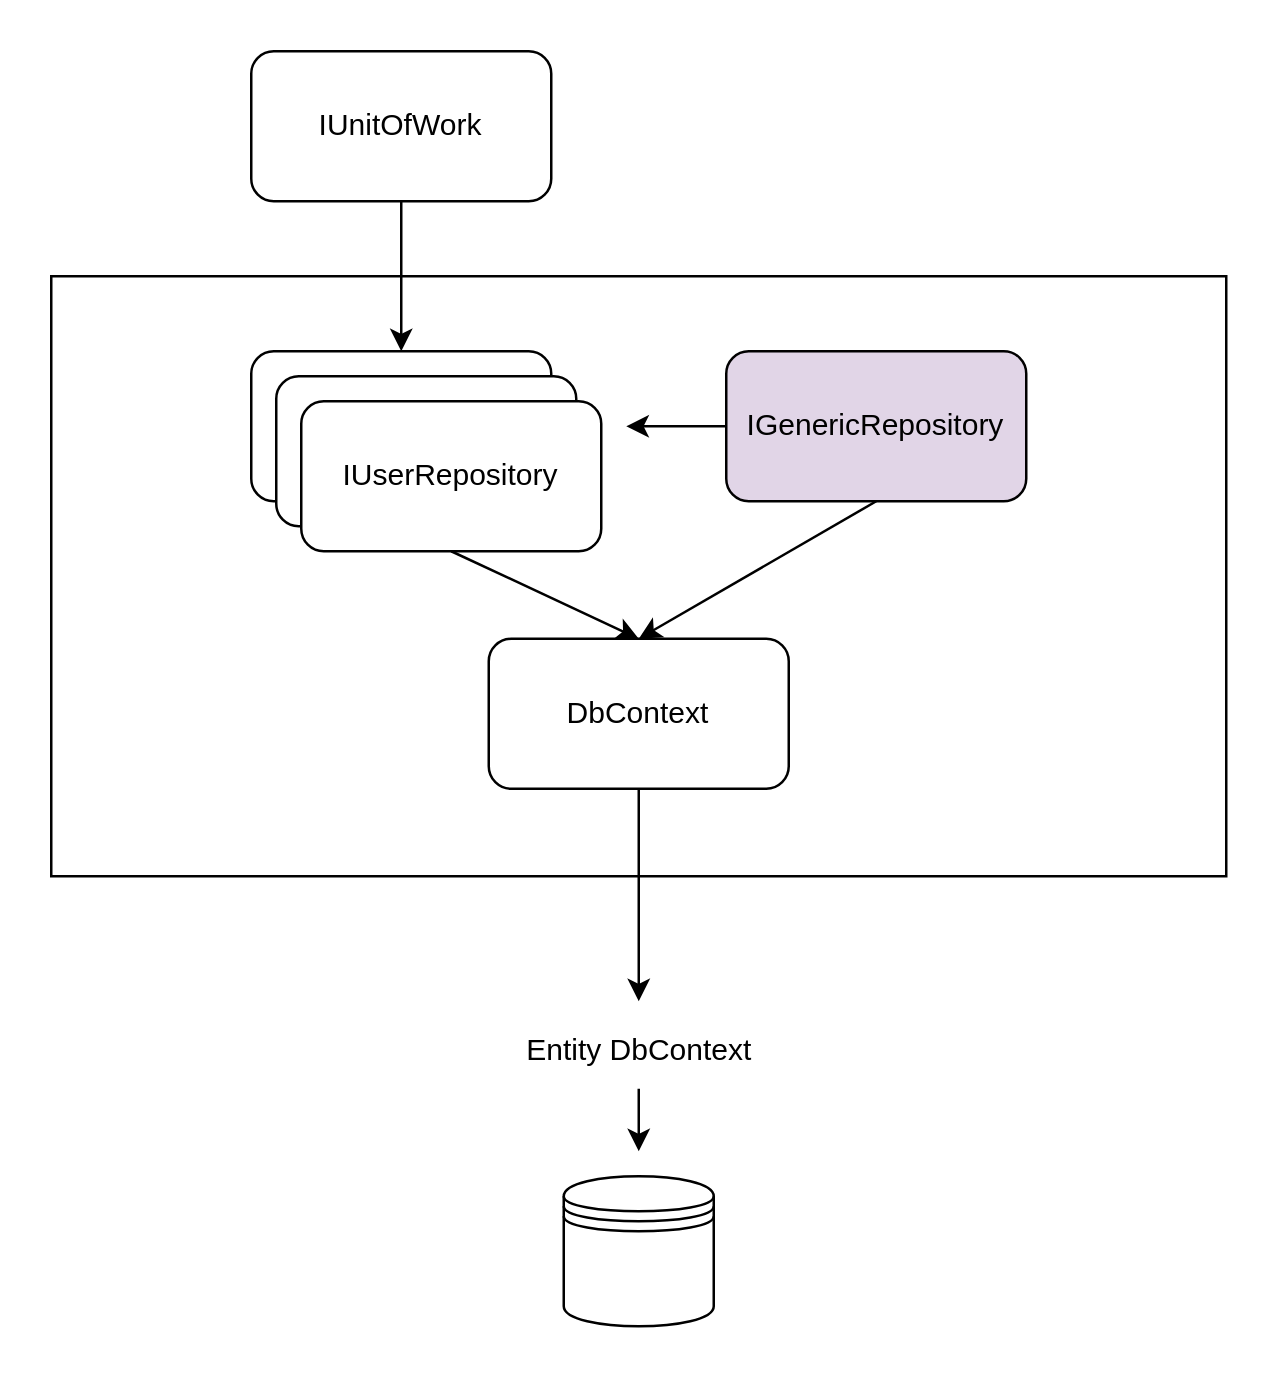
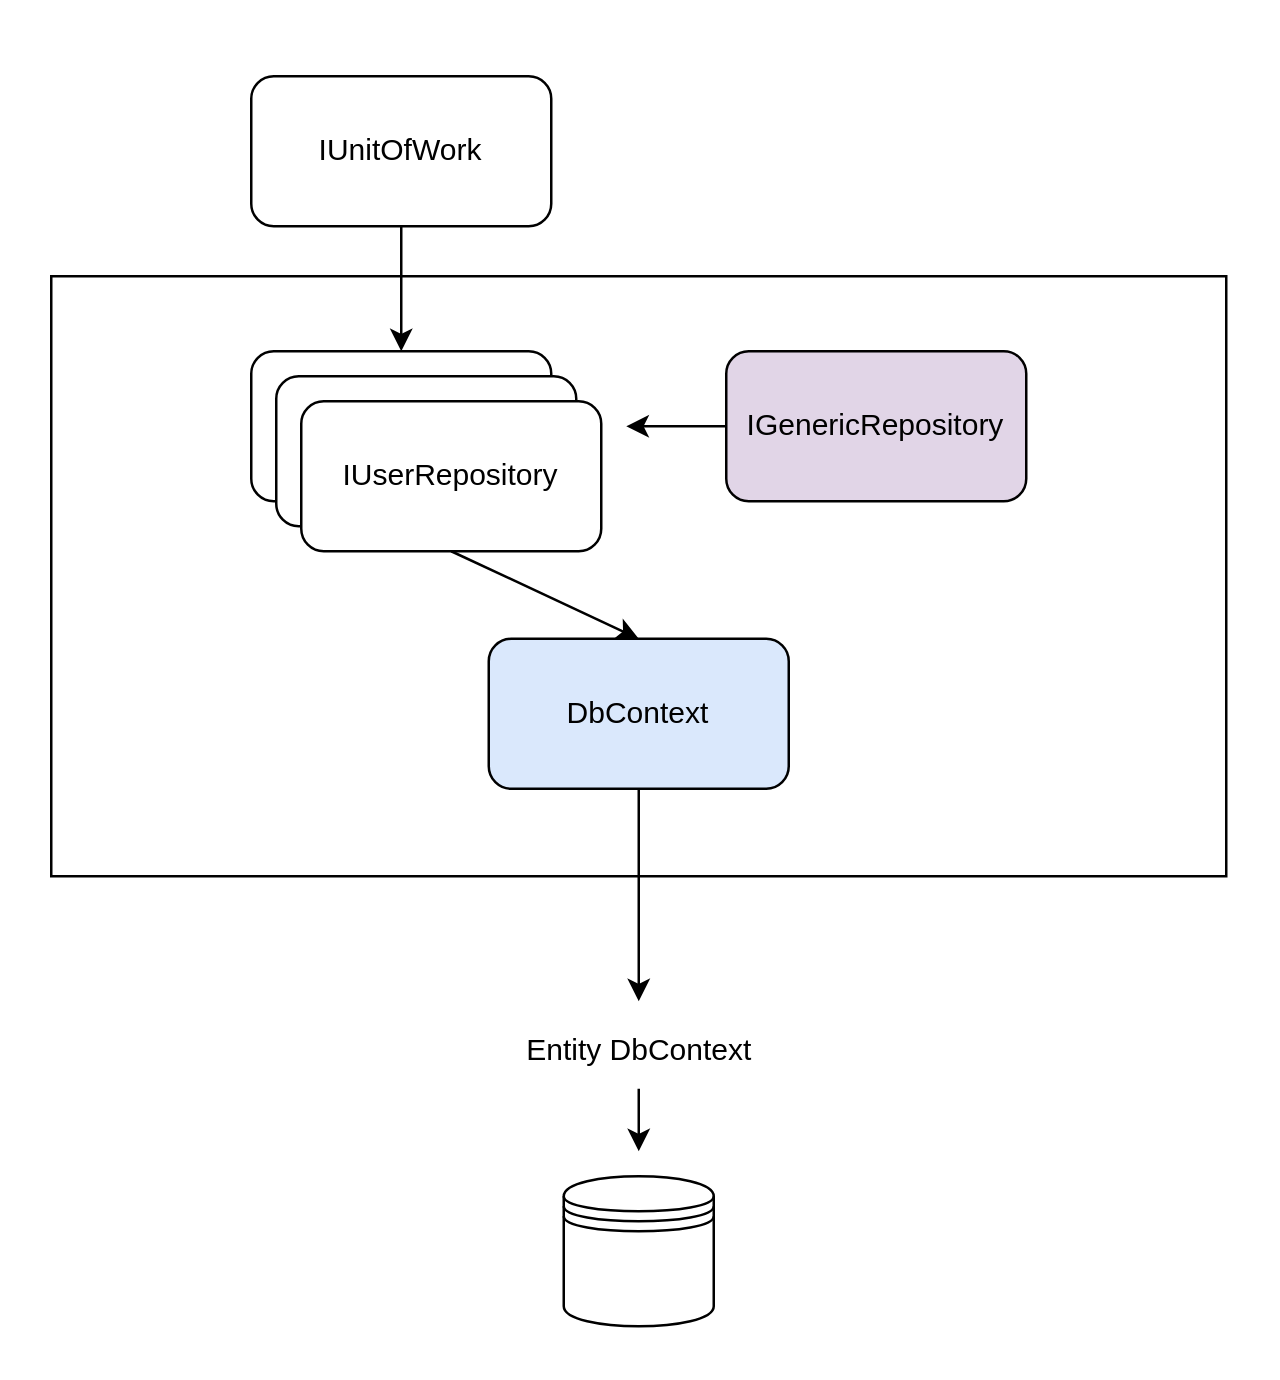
(401, 126) -> (401, 151)
(764, 566) -> none
(639, 714) -> (639, 714)
